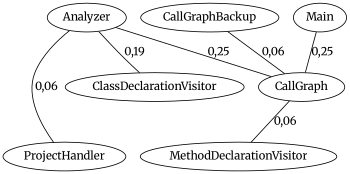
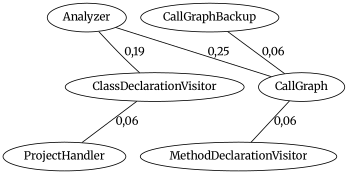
(320, 18) -> none
(32, 82) -> (109, 122)
